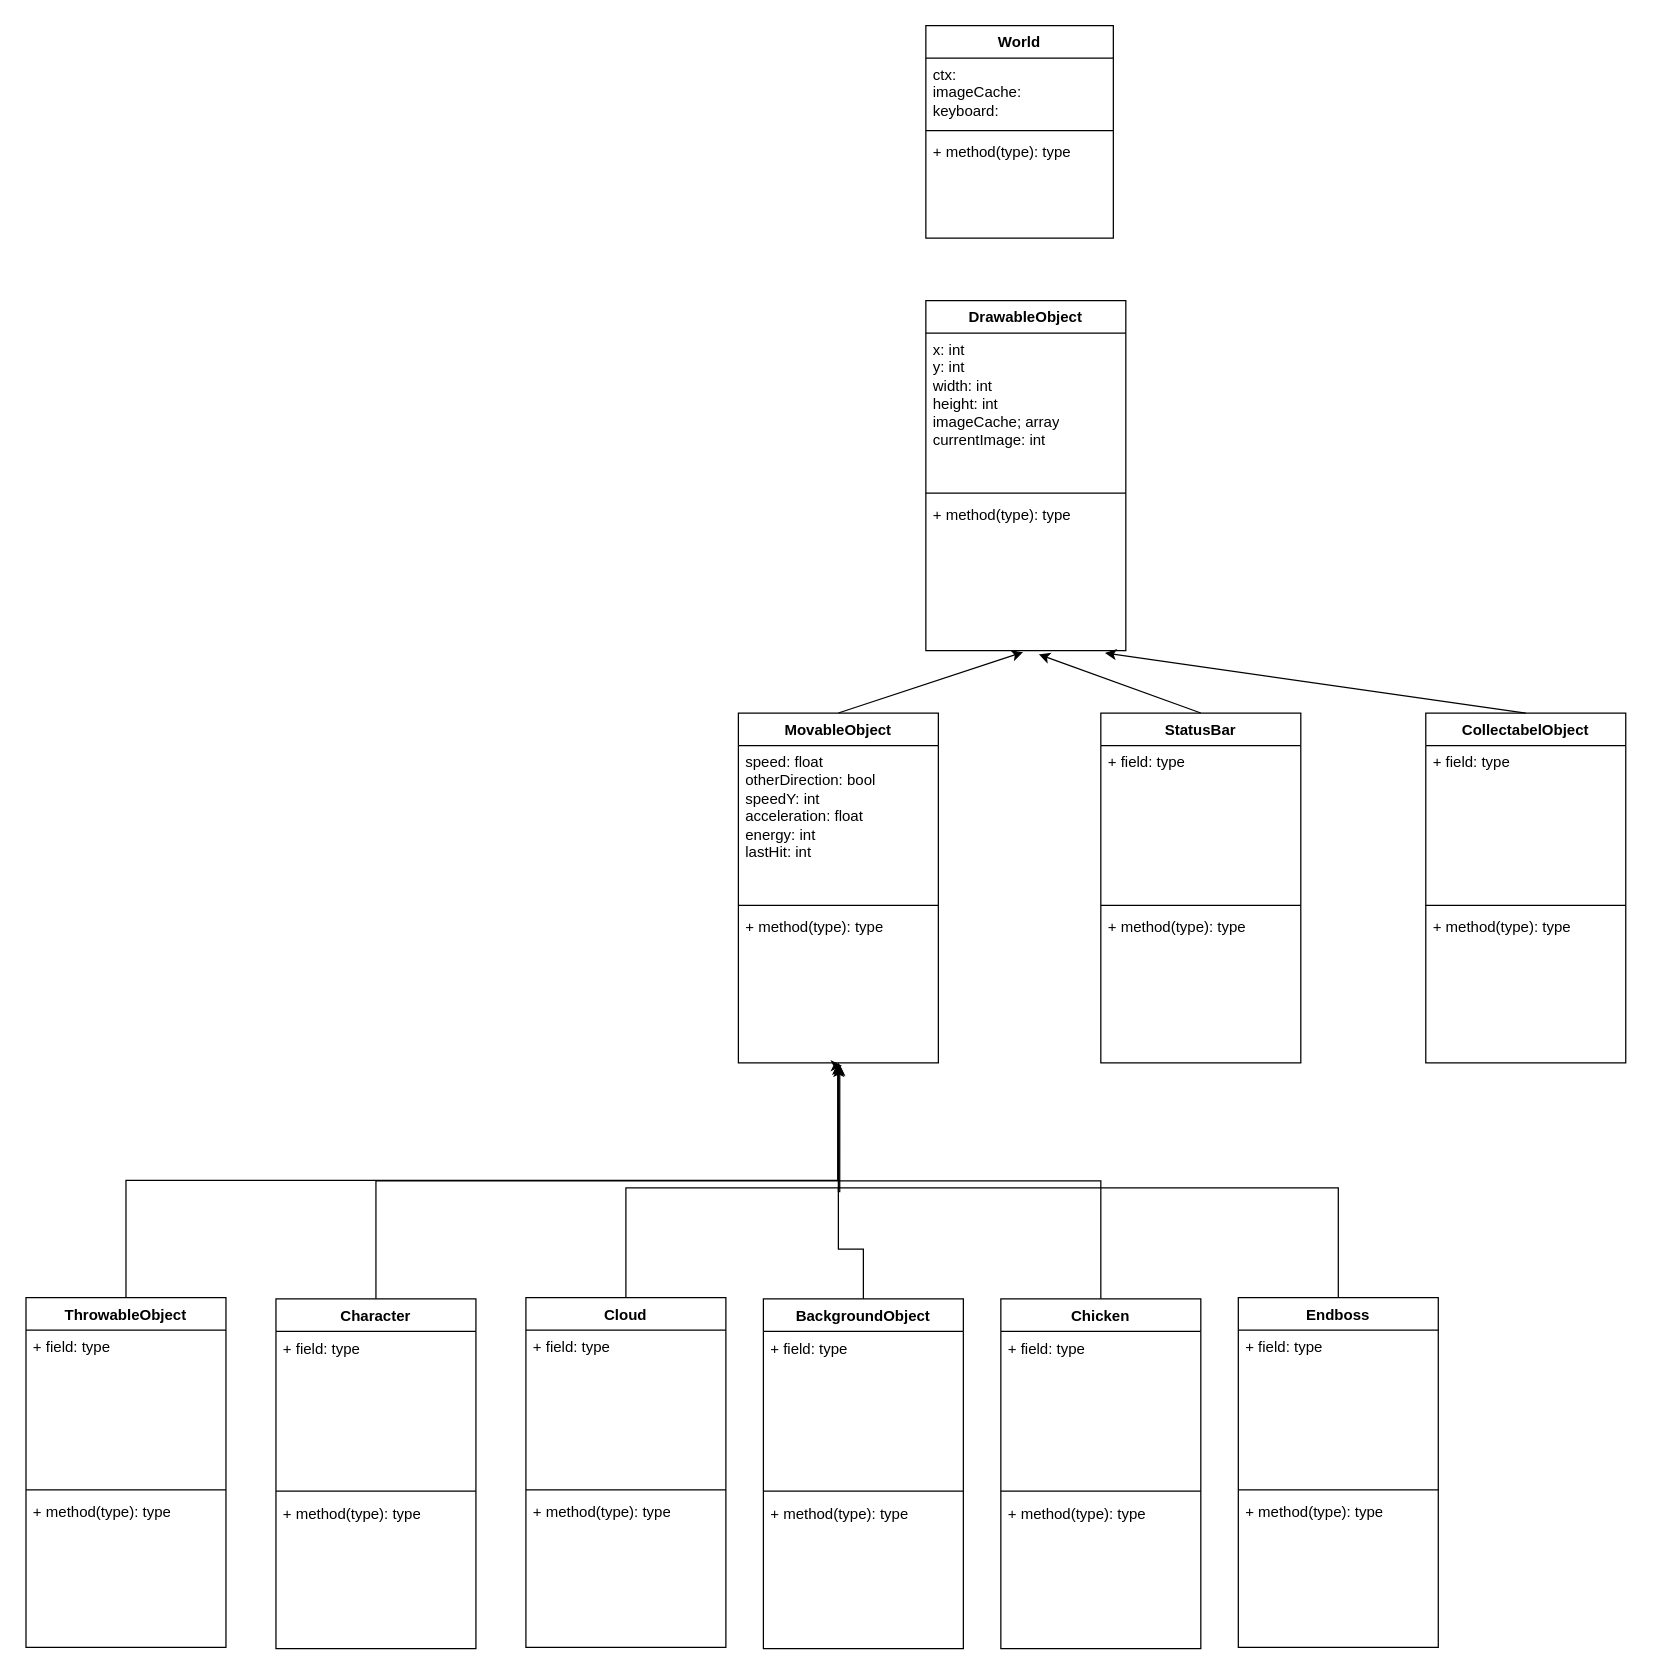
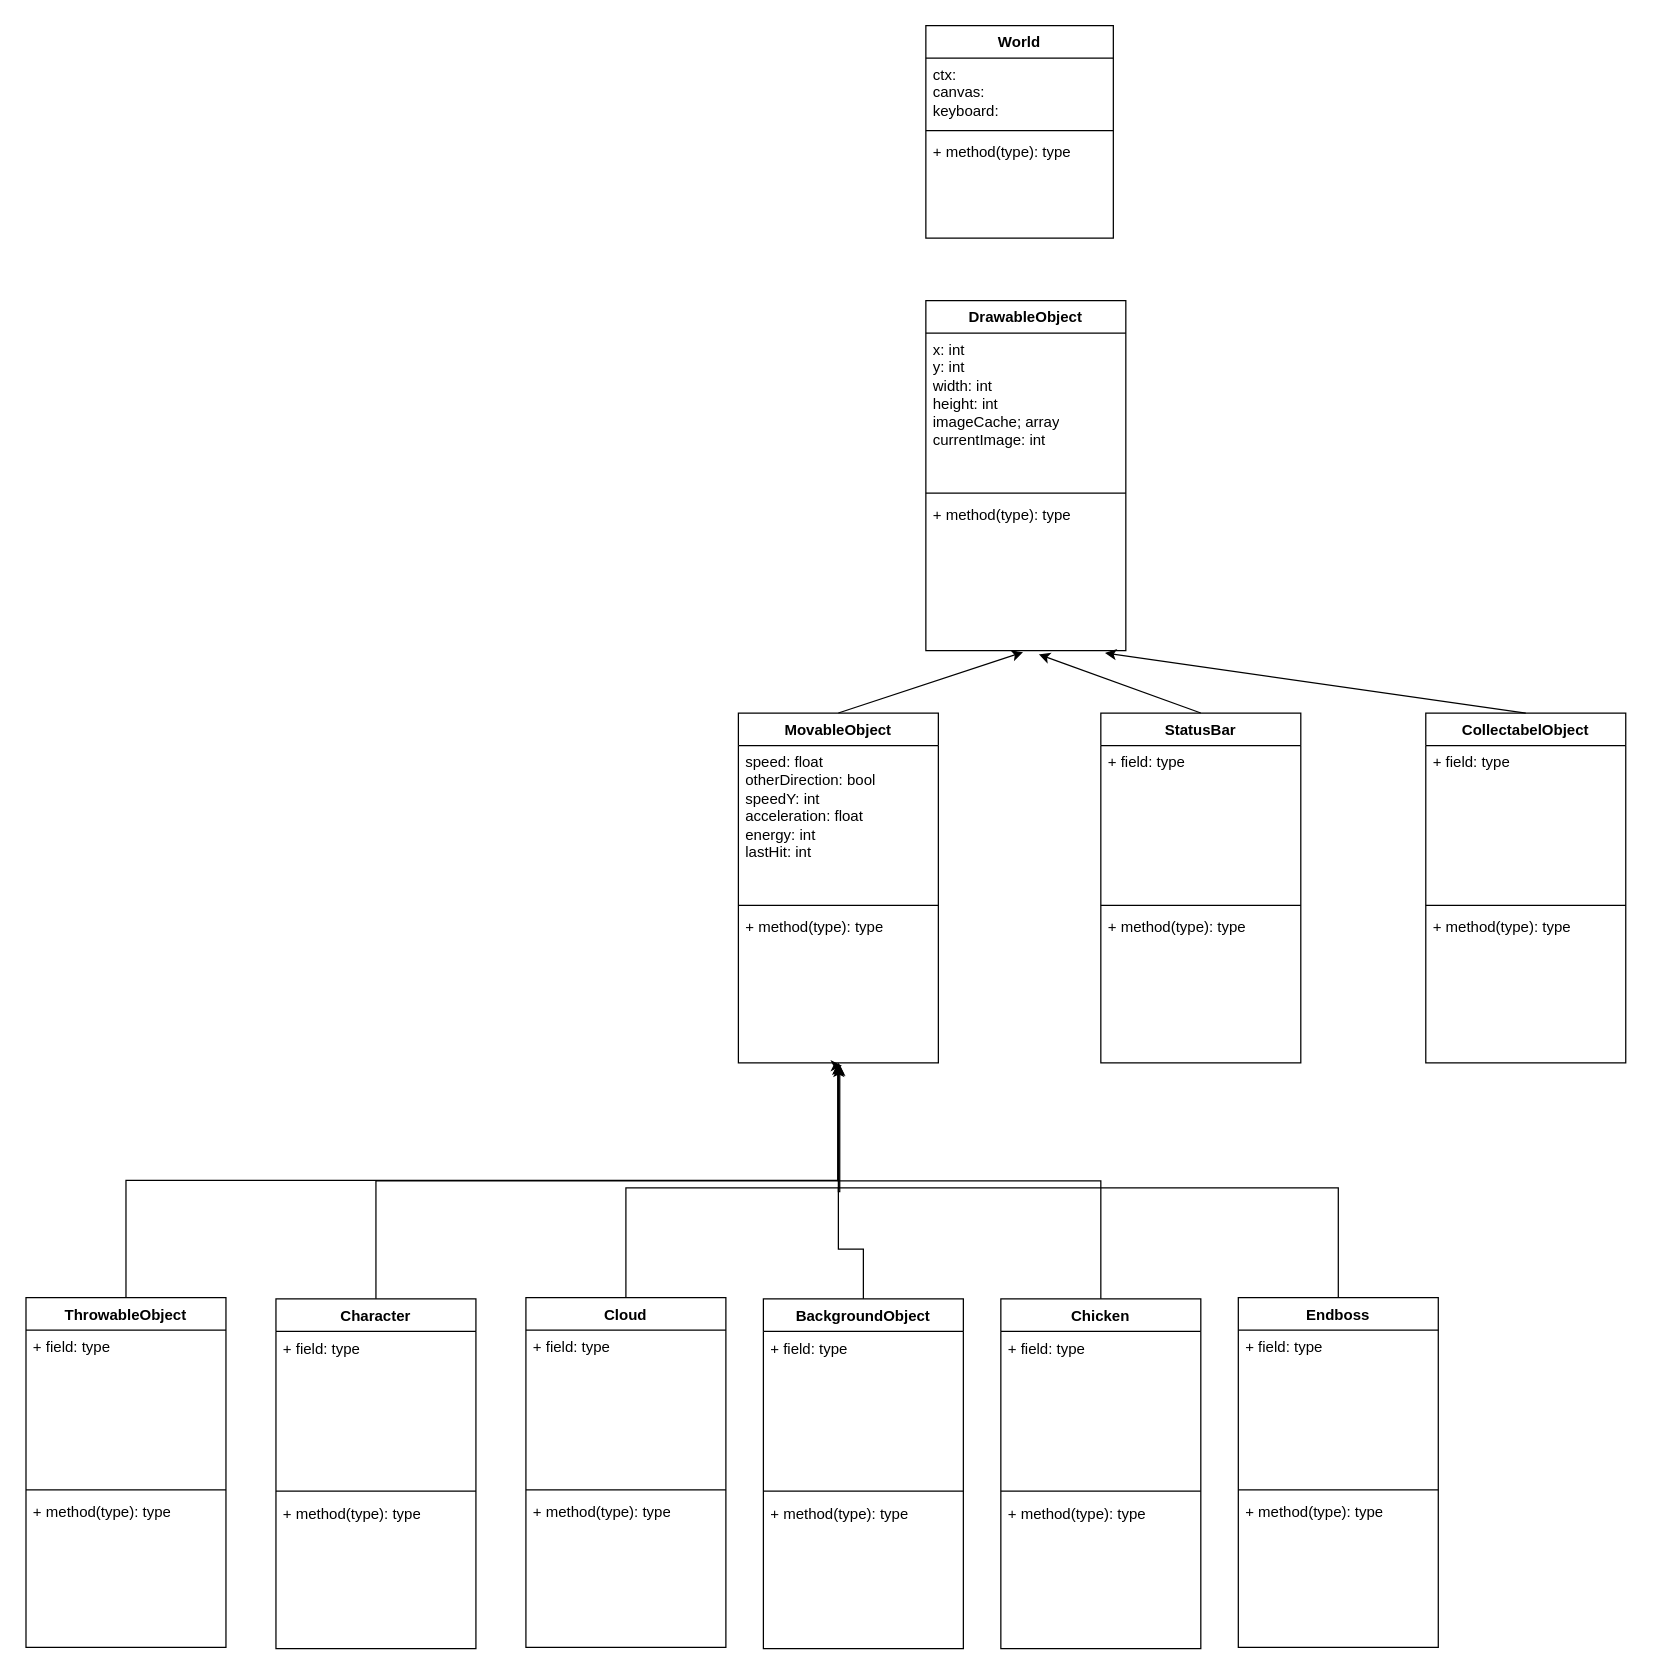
(975, 94) -> (969, 94)
